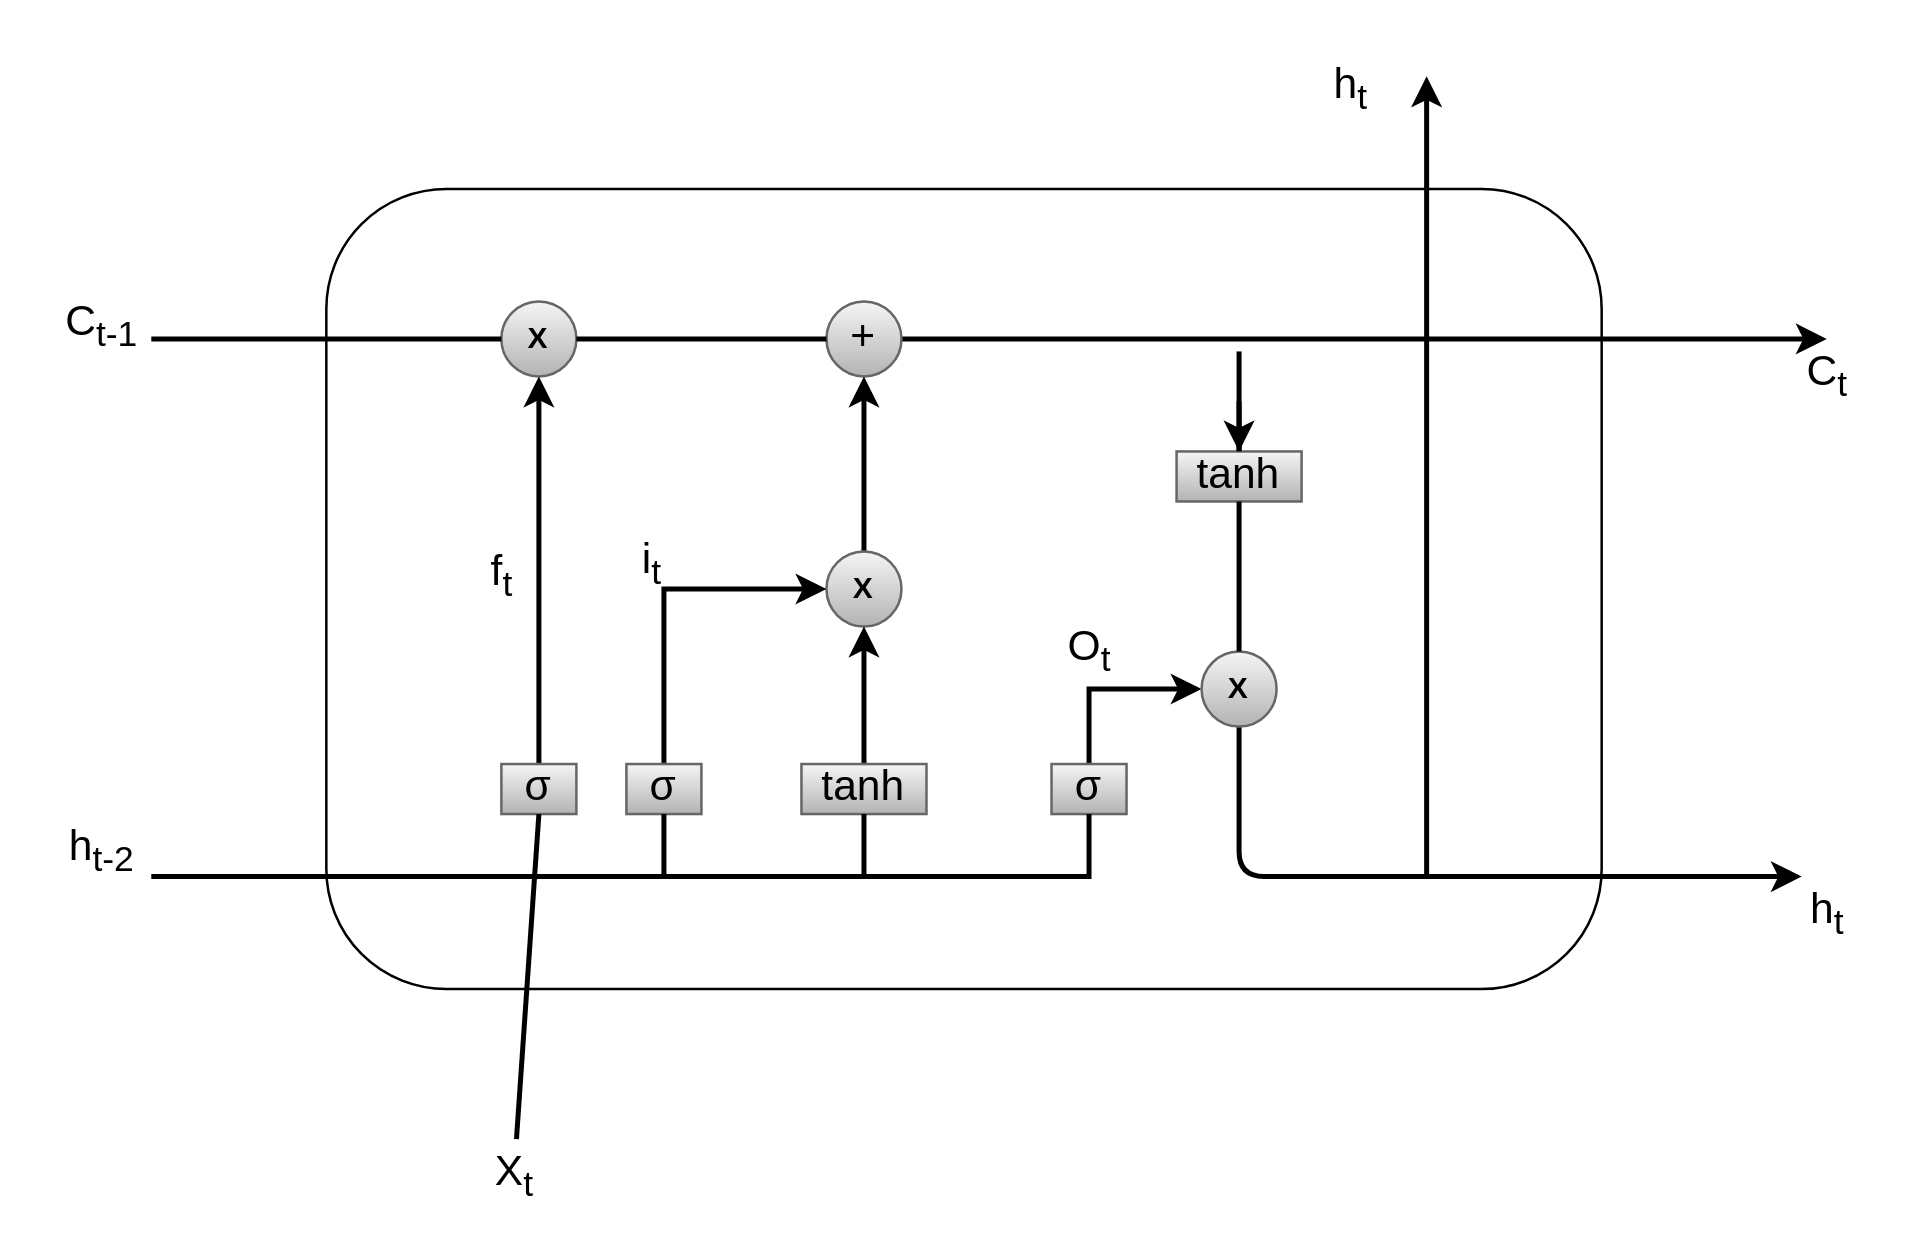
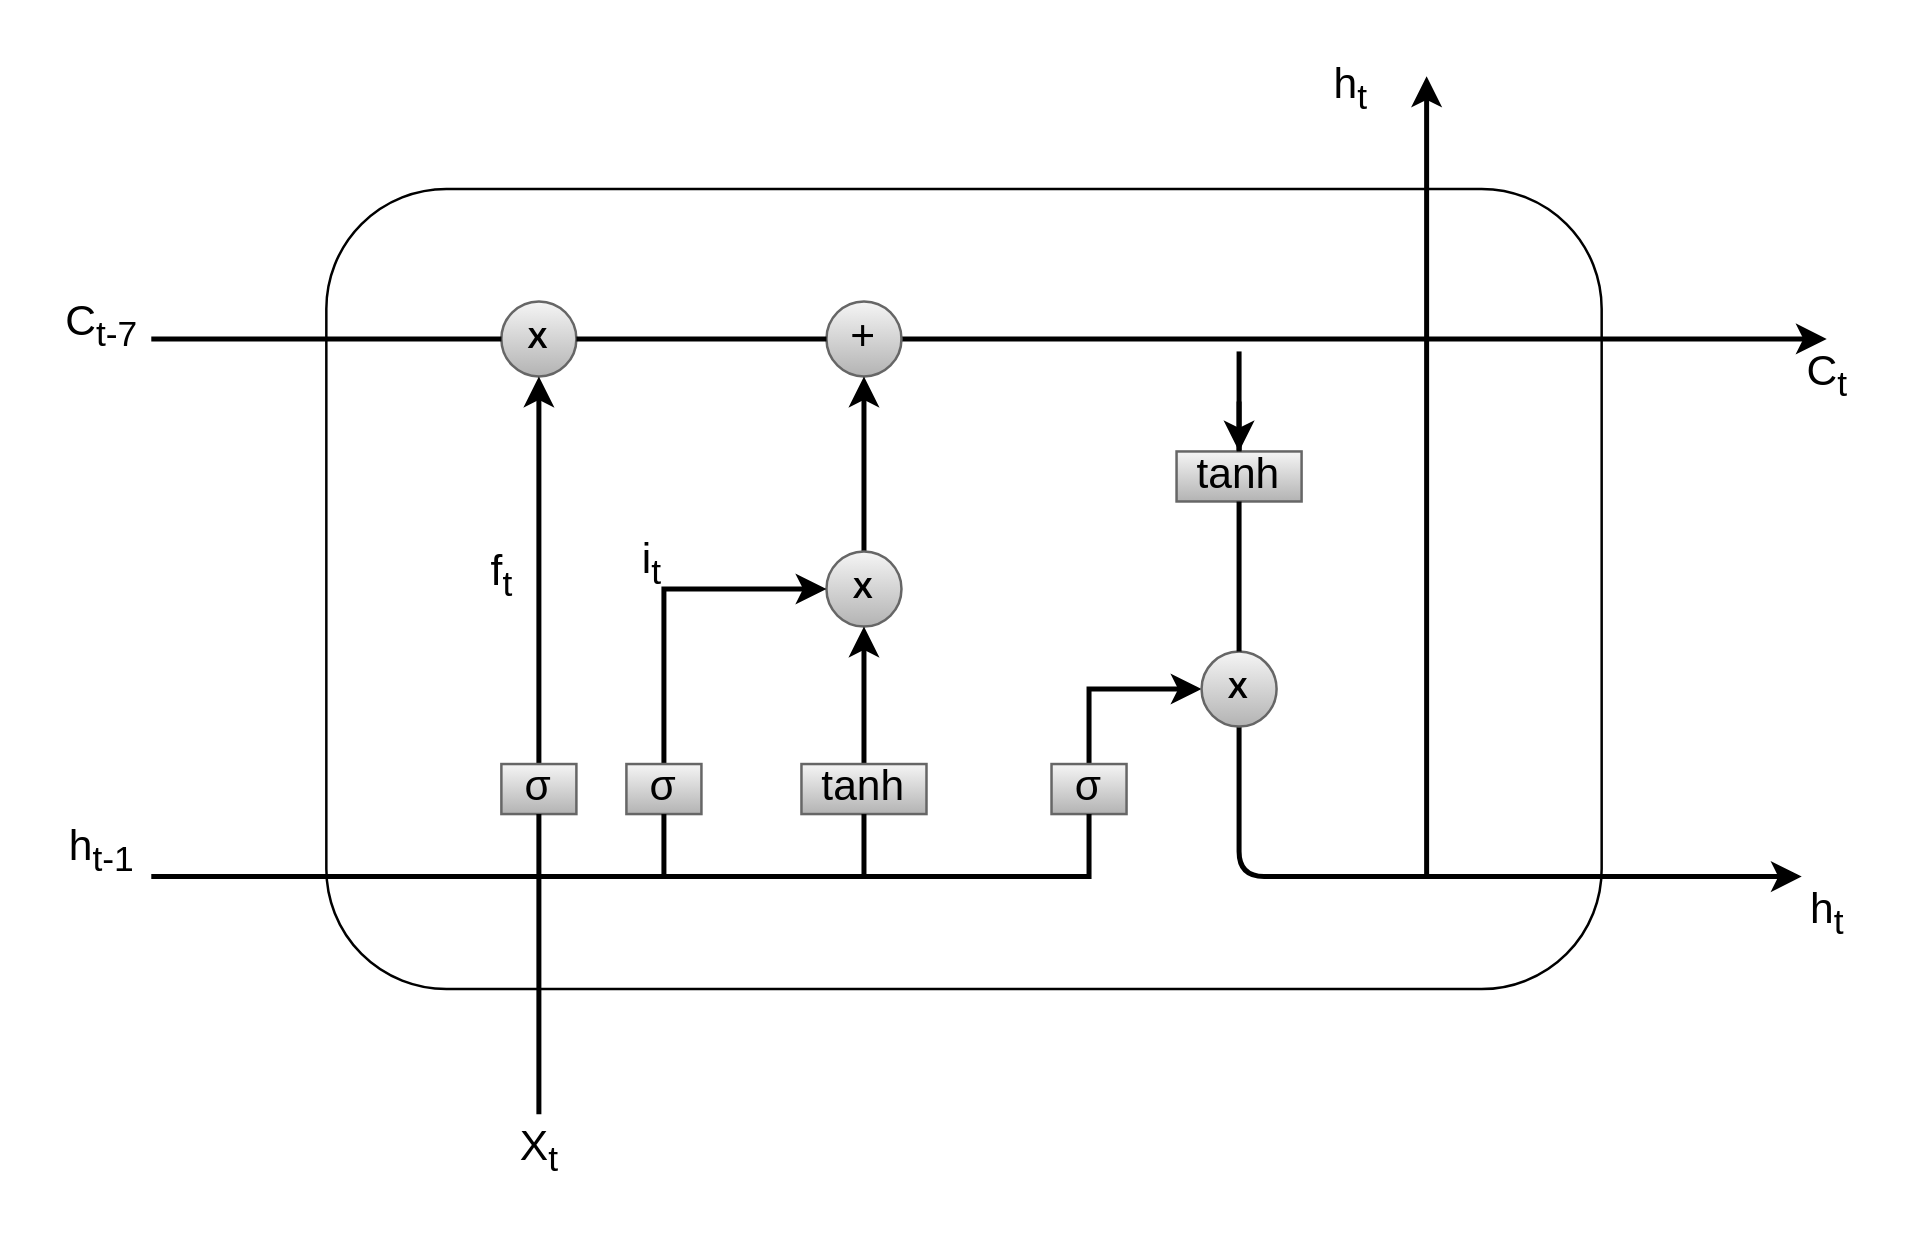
(103, 326) -> (103, 326)
(1089, 651) -> none
(103, 851) -> (103, 851)
(514, 1176) -> (539, 1151)
